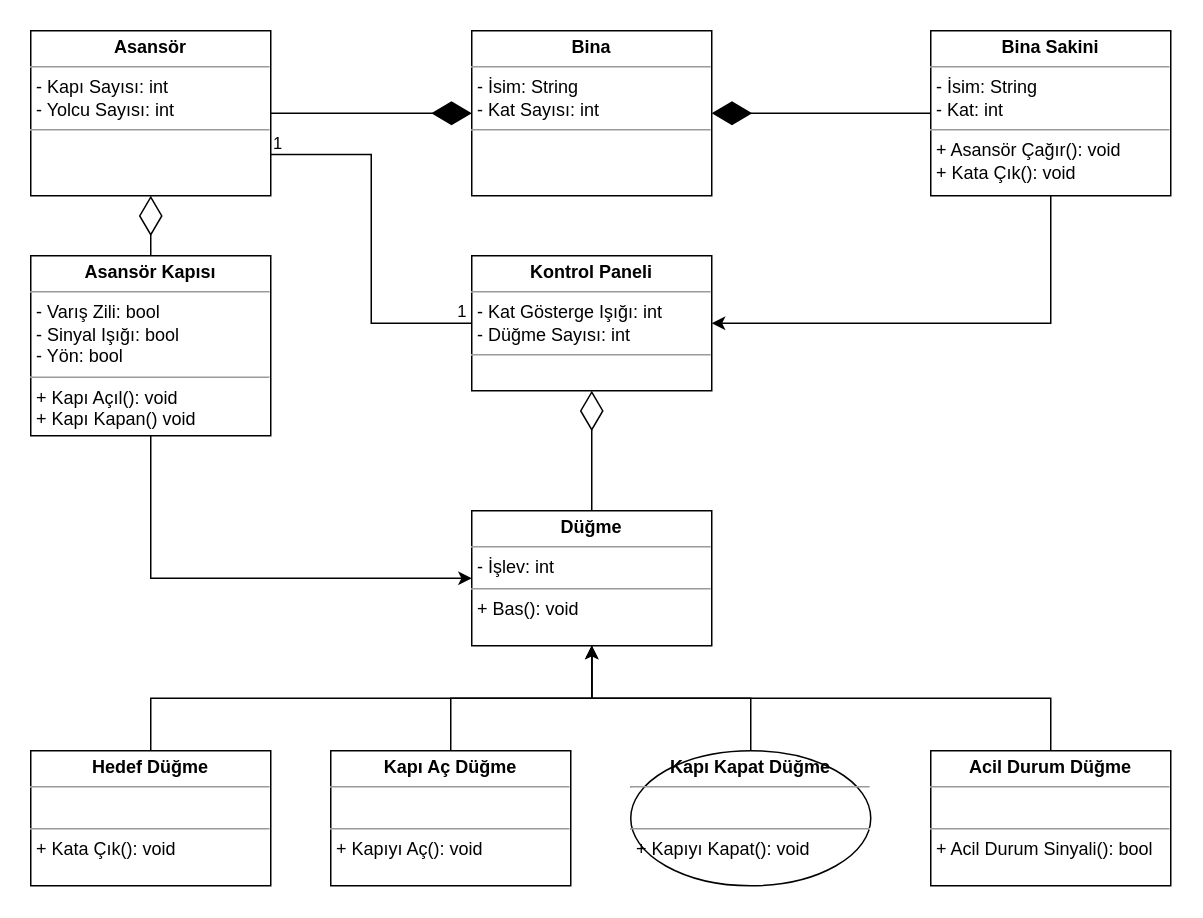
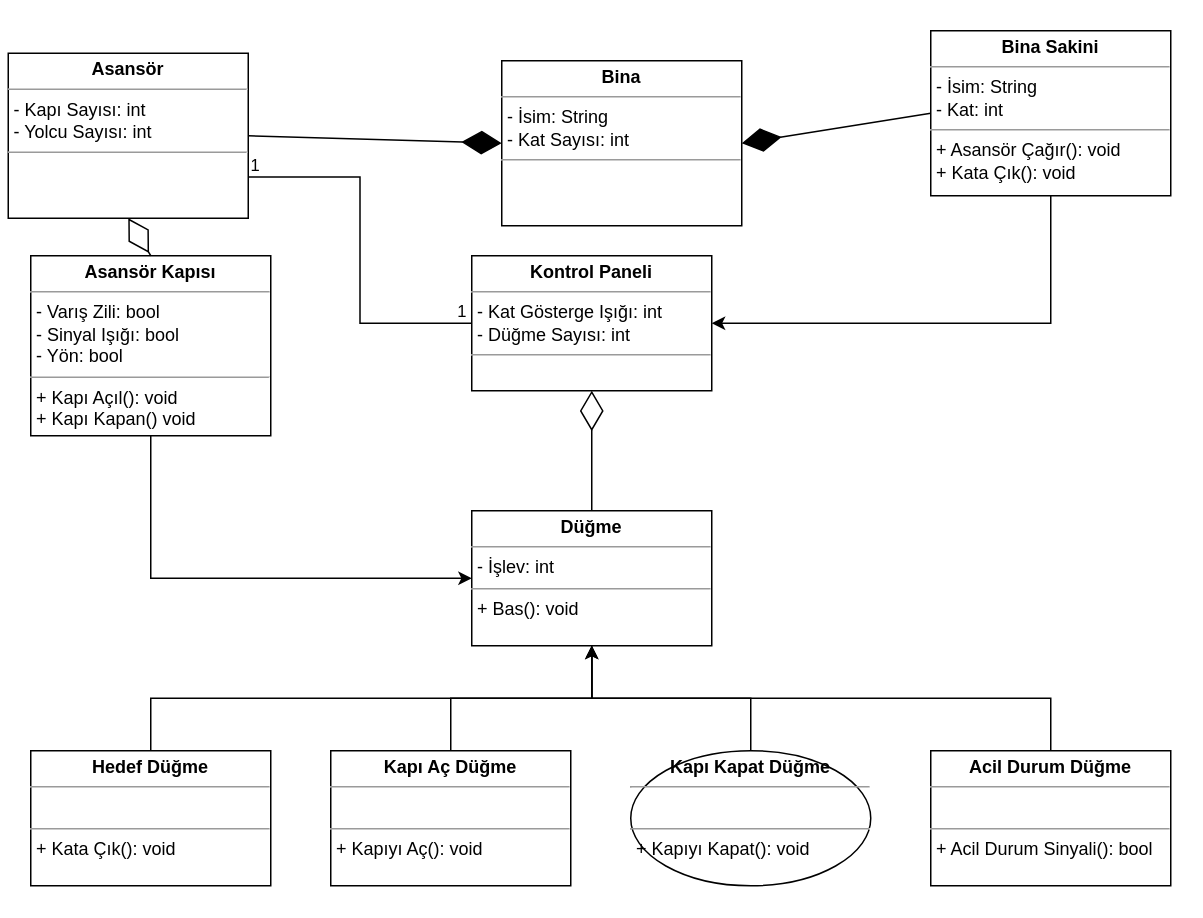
(151, 113) -> (128, 136)
(592, 113) -> (622, 143)
